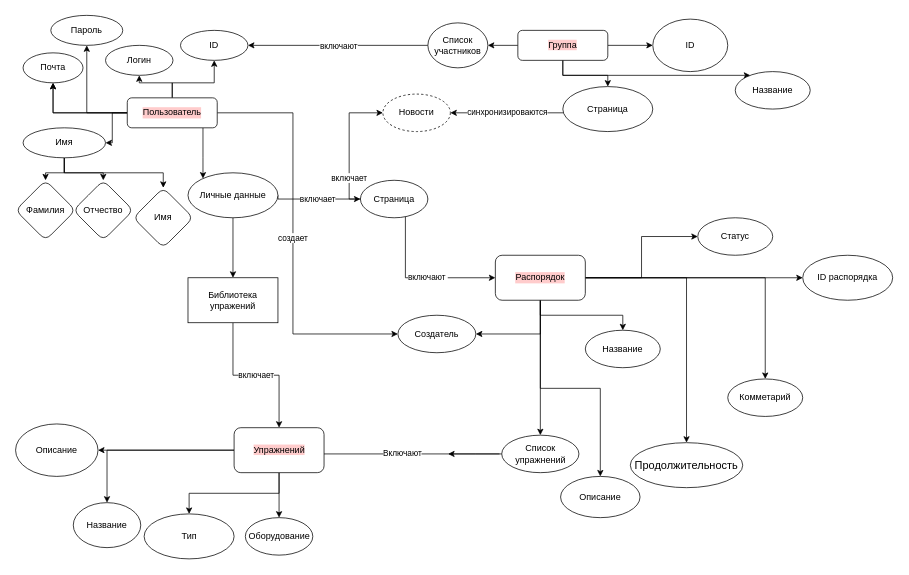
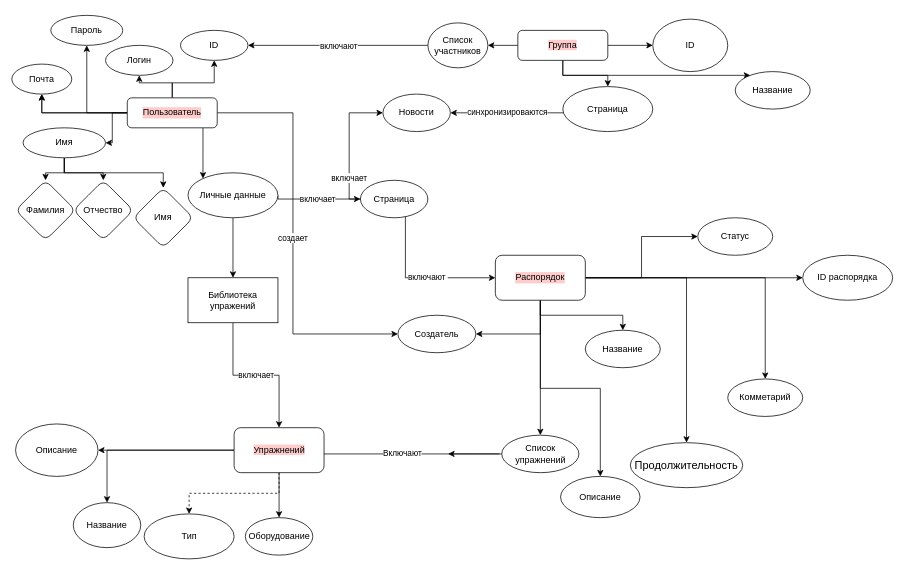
(53, 68) -> (42, 79)
(417, 113) -> (417, 113)
(226, 494) -> (226, 494)
